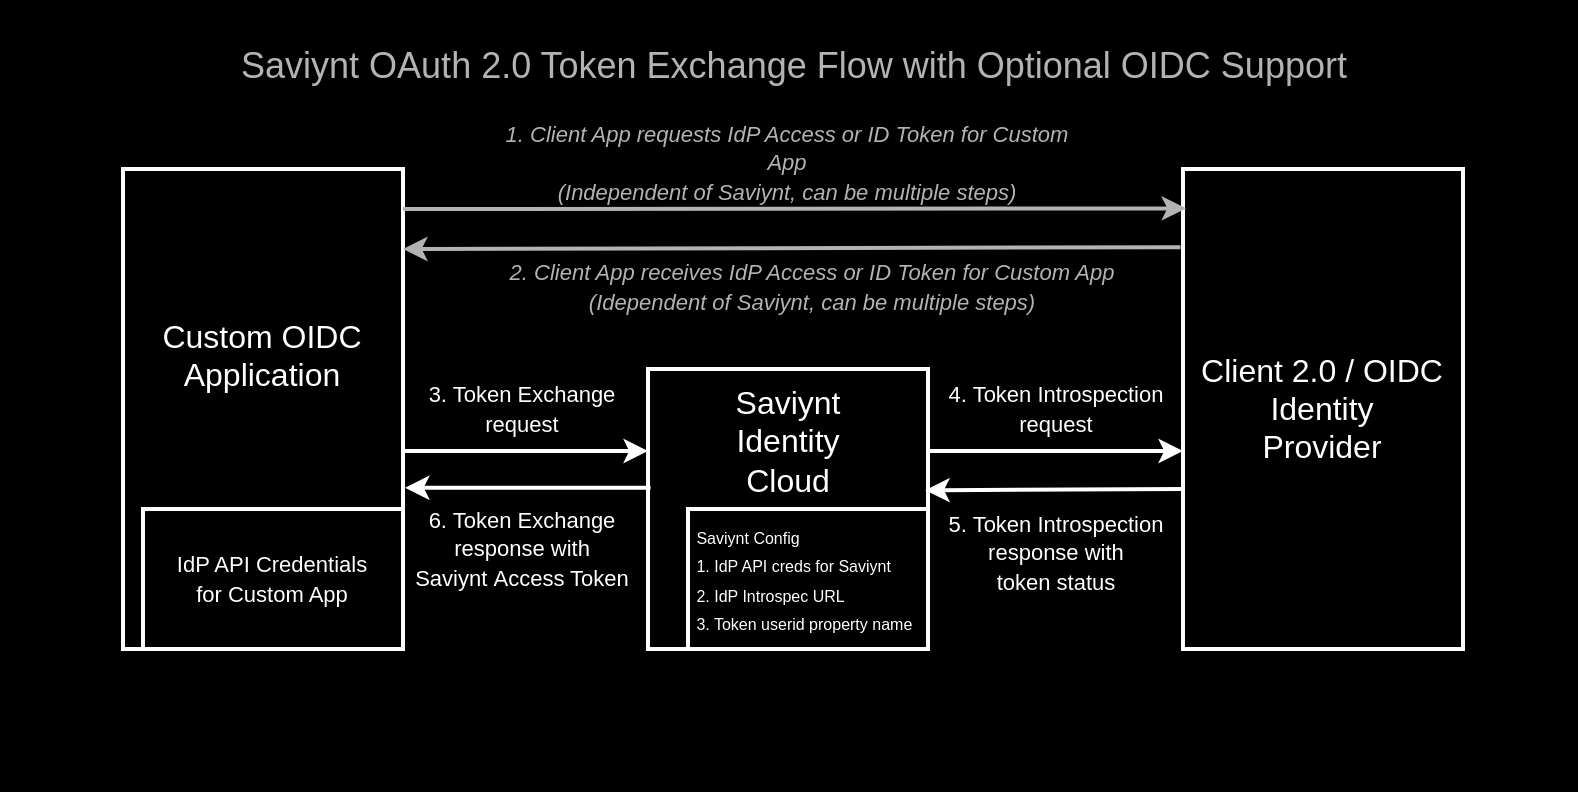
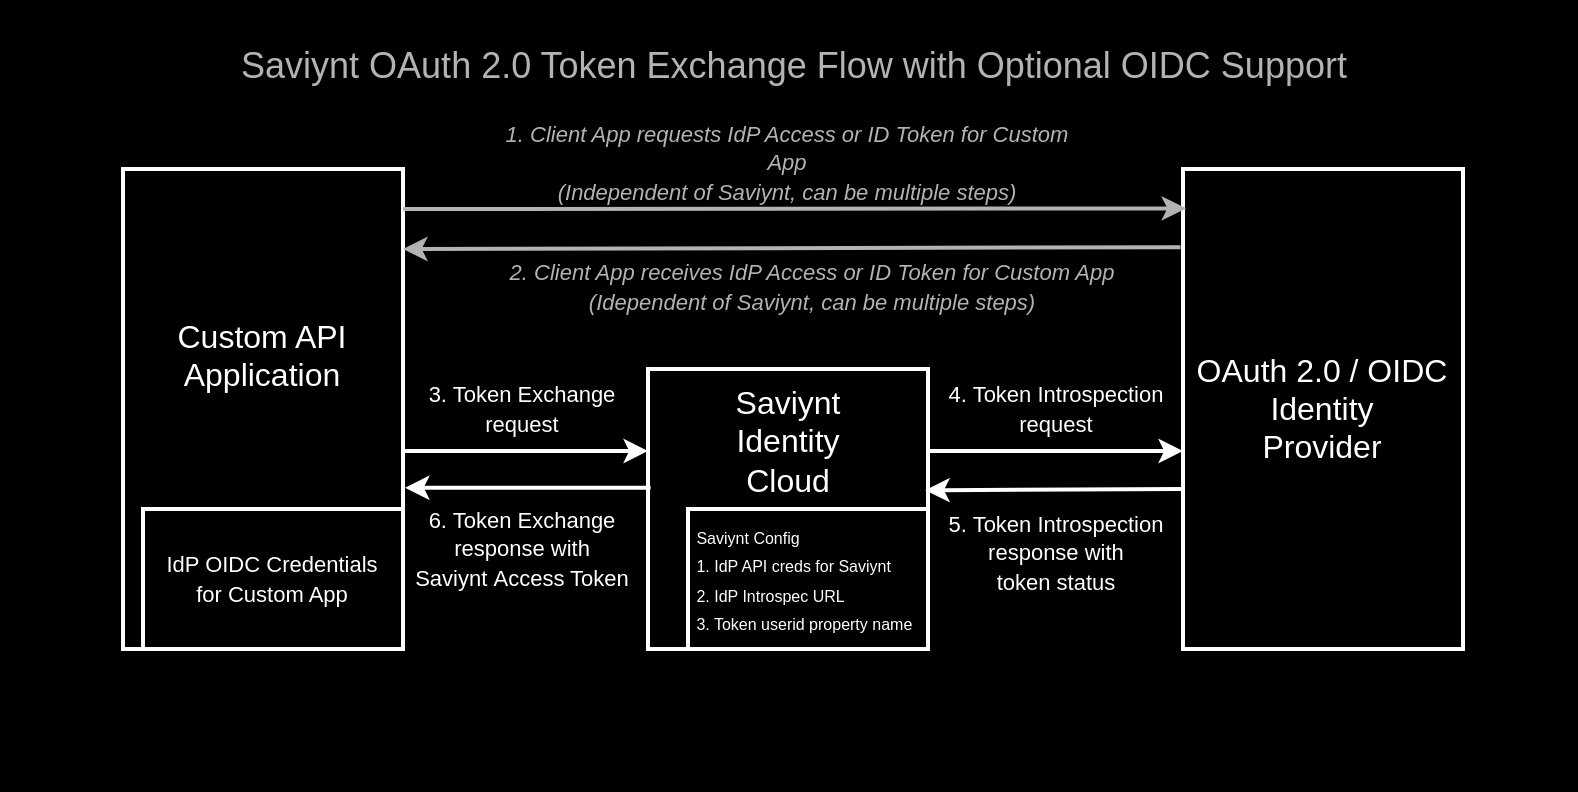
(263, 409) -> (263, 409)
(1323, 409) -> (1323, 409)
(273, 579) -> (273, 579)
